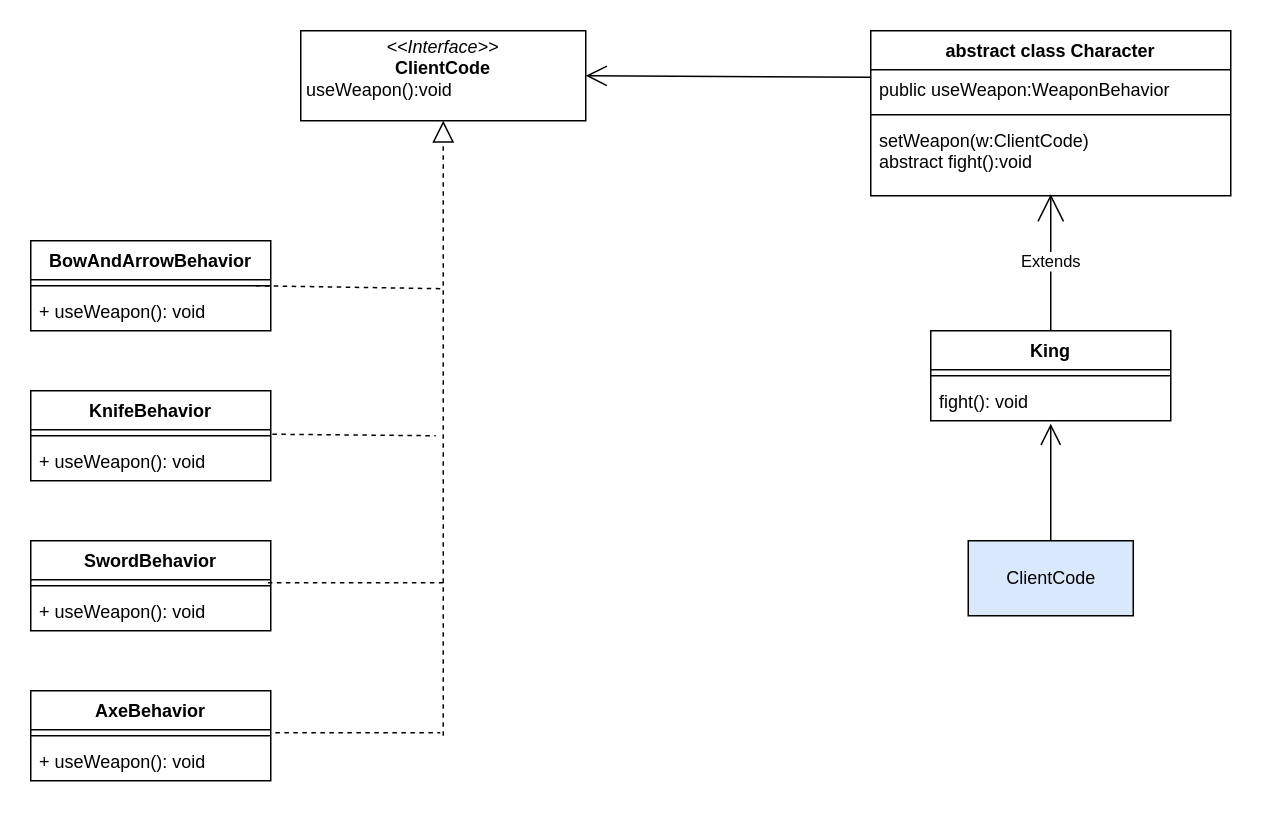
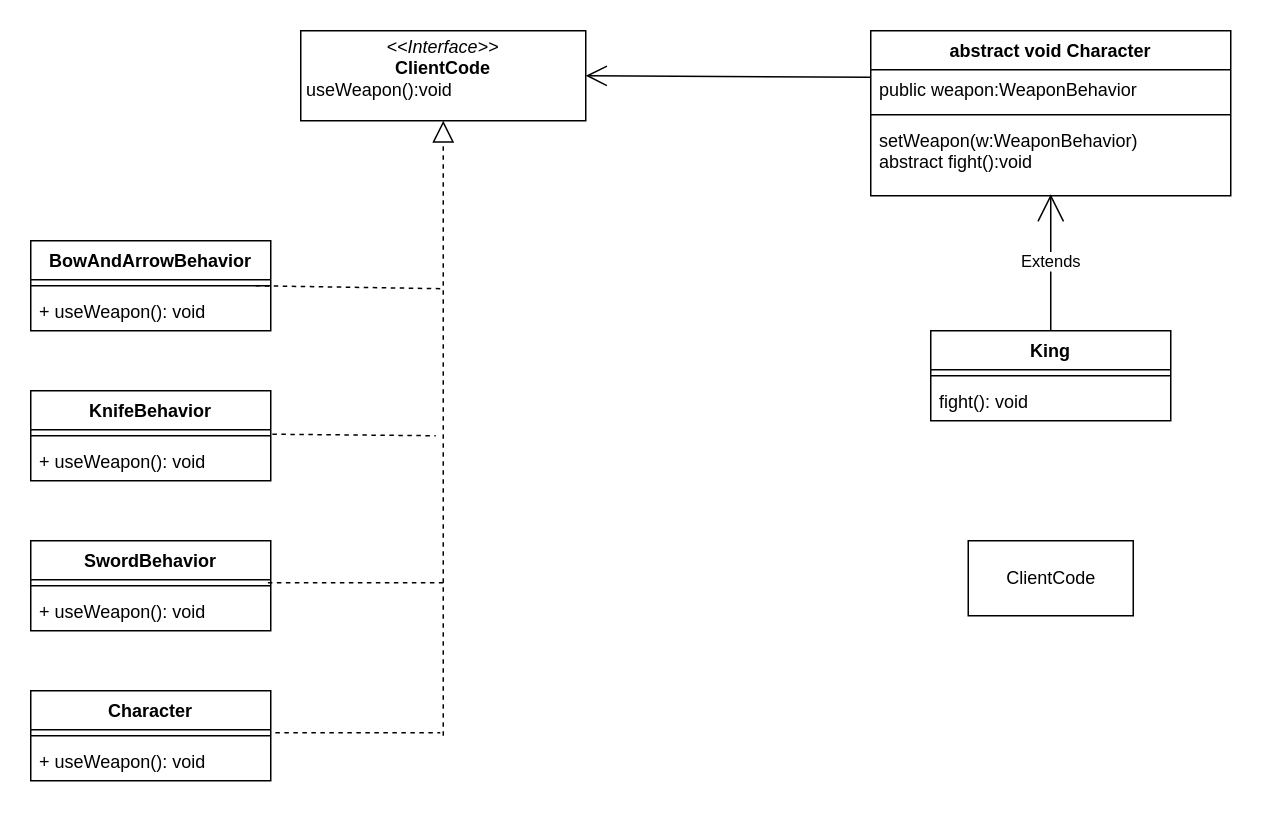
(1050, 51) -> (1050, 51)
(1024, 90) -> (1008, 90)
(988, 141) -> (1010, 141)
(1051, 484) -> none
(1051, 578) -> (1051, 578)
(150, 711) -> (150, 711)
